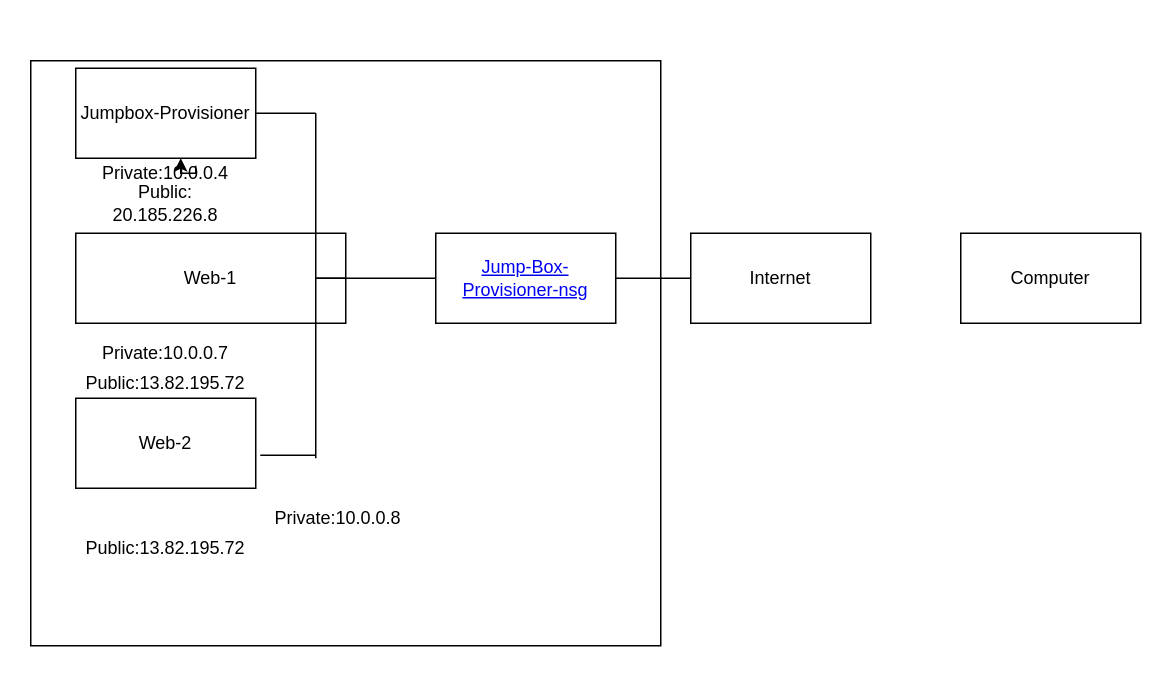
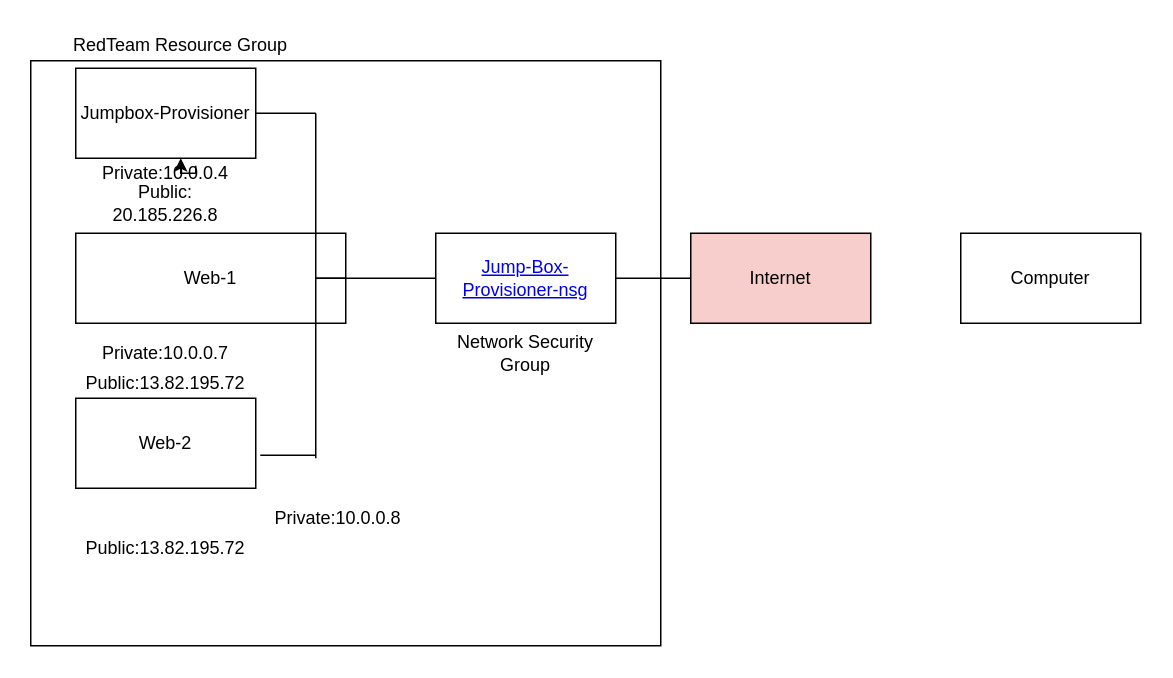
none -> (181, 46)
(781, 278) -> (781, 278)
none -> (526, 353)
